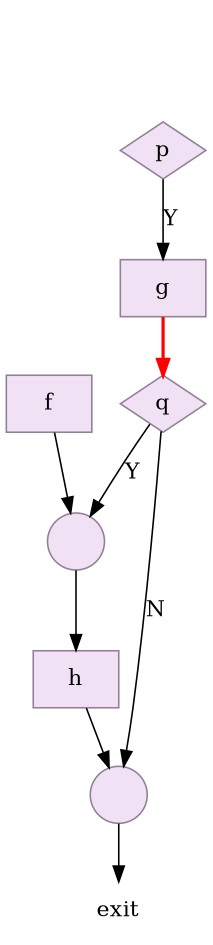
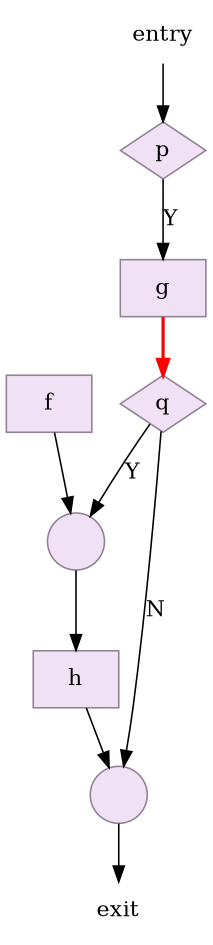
none -> (163, 35)
